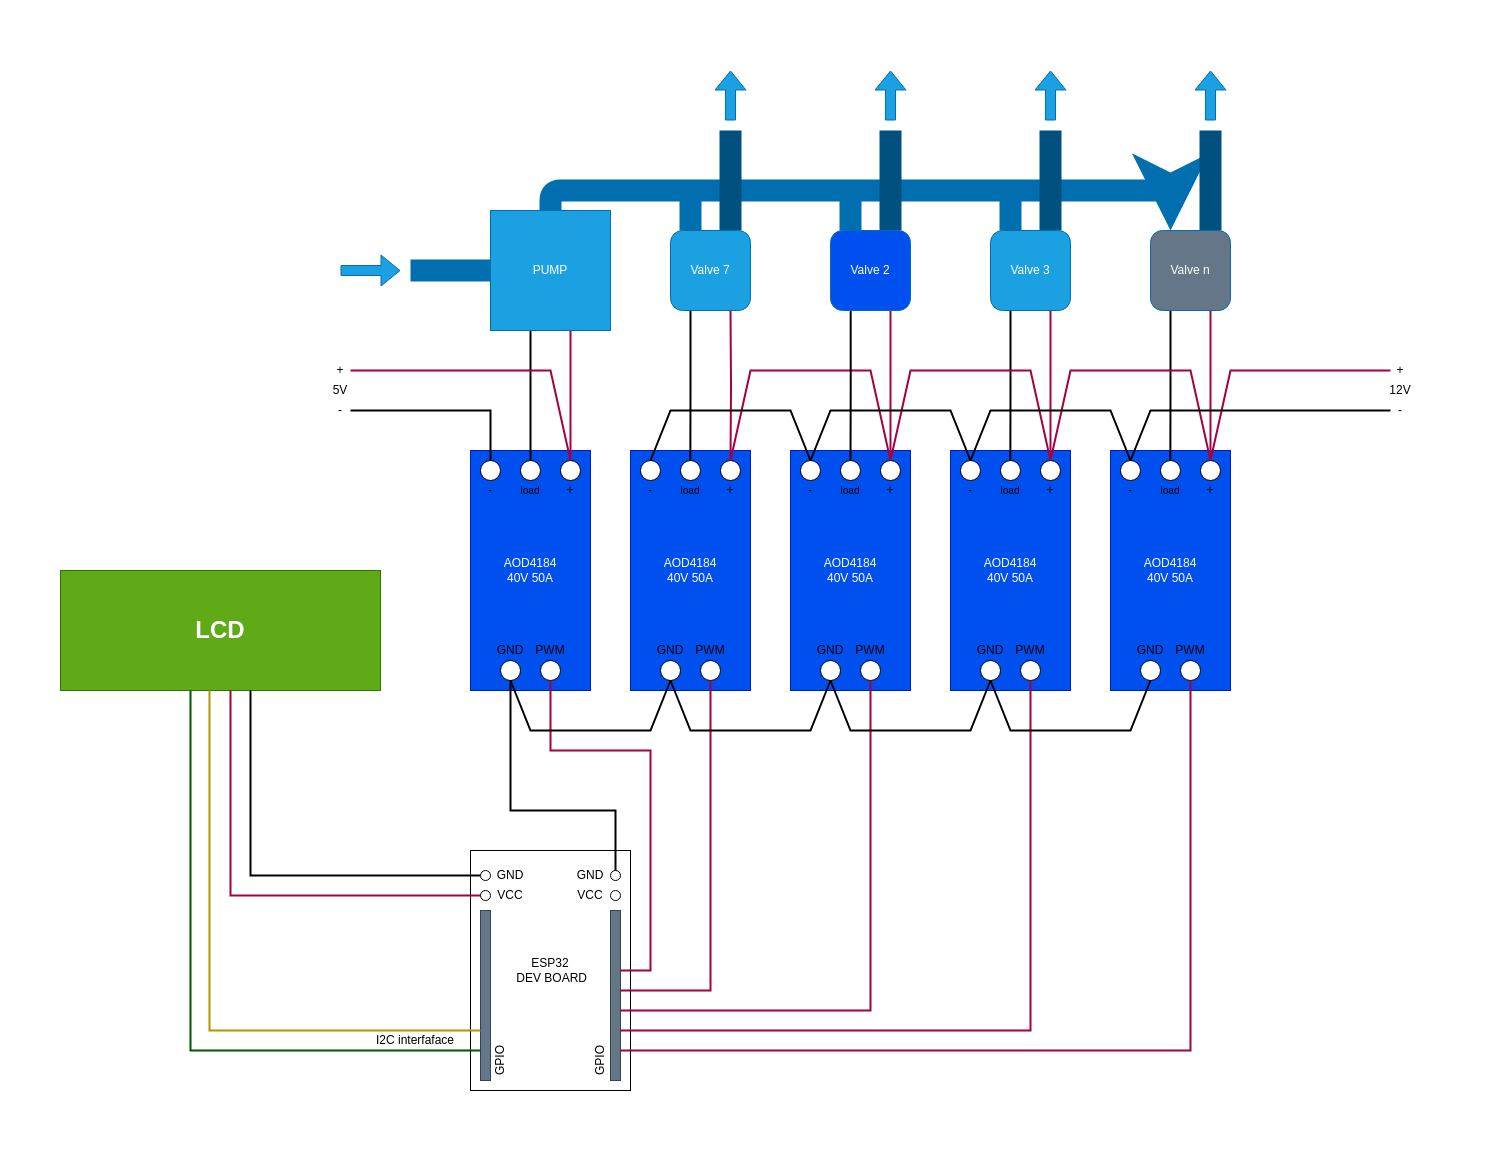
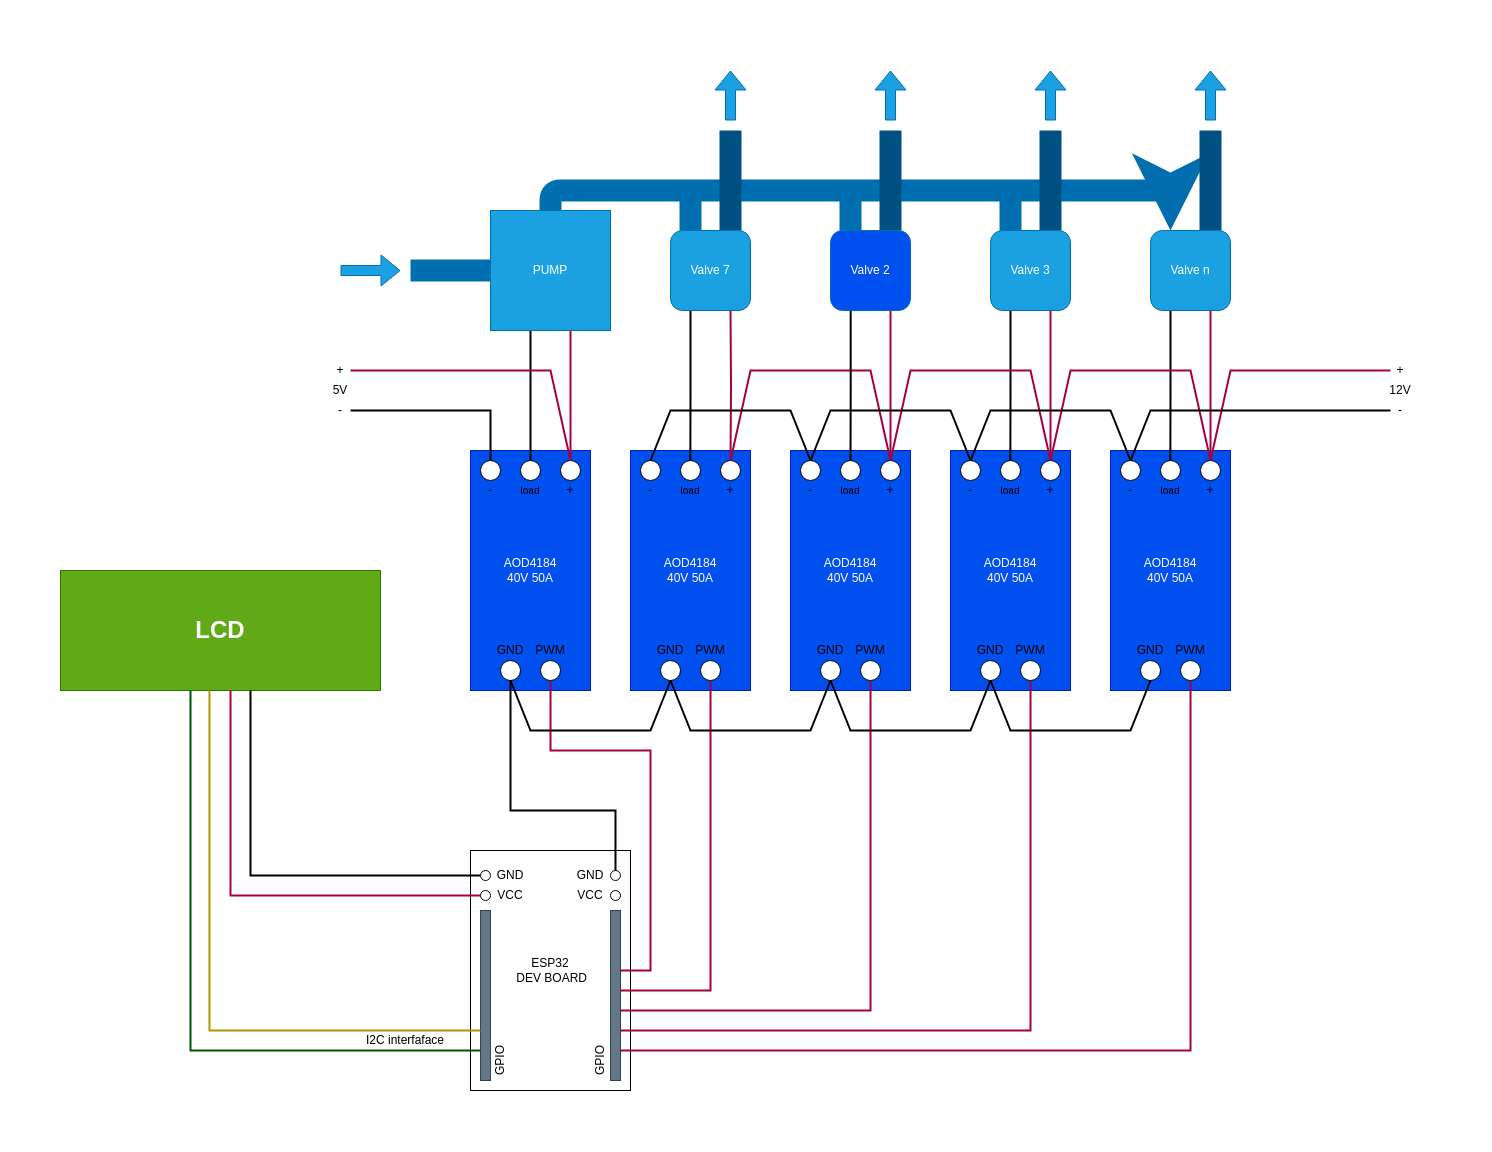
(1191, 271) -> (1191, 271)
(416, 1041) -> (406, 1041)
